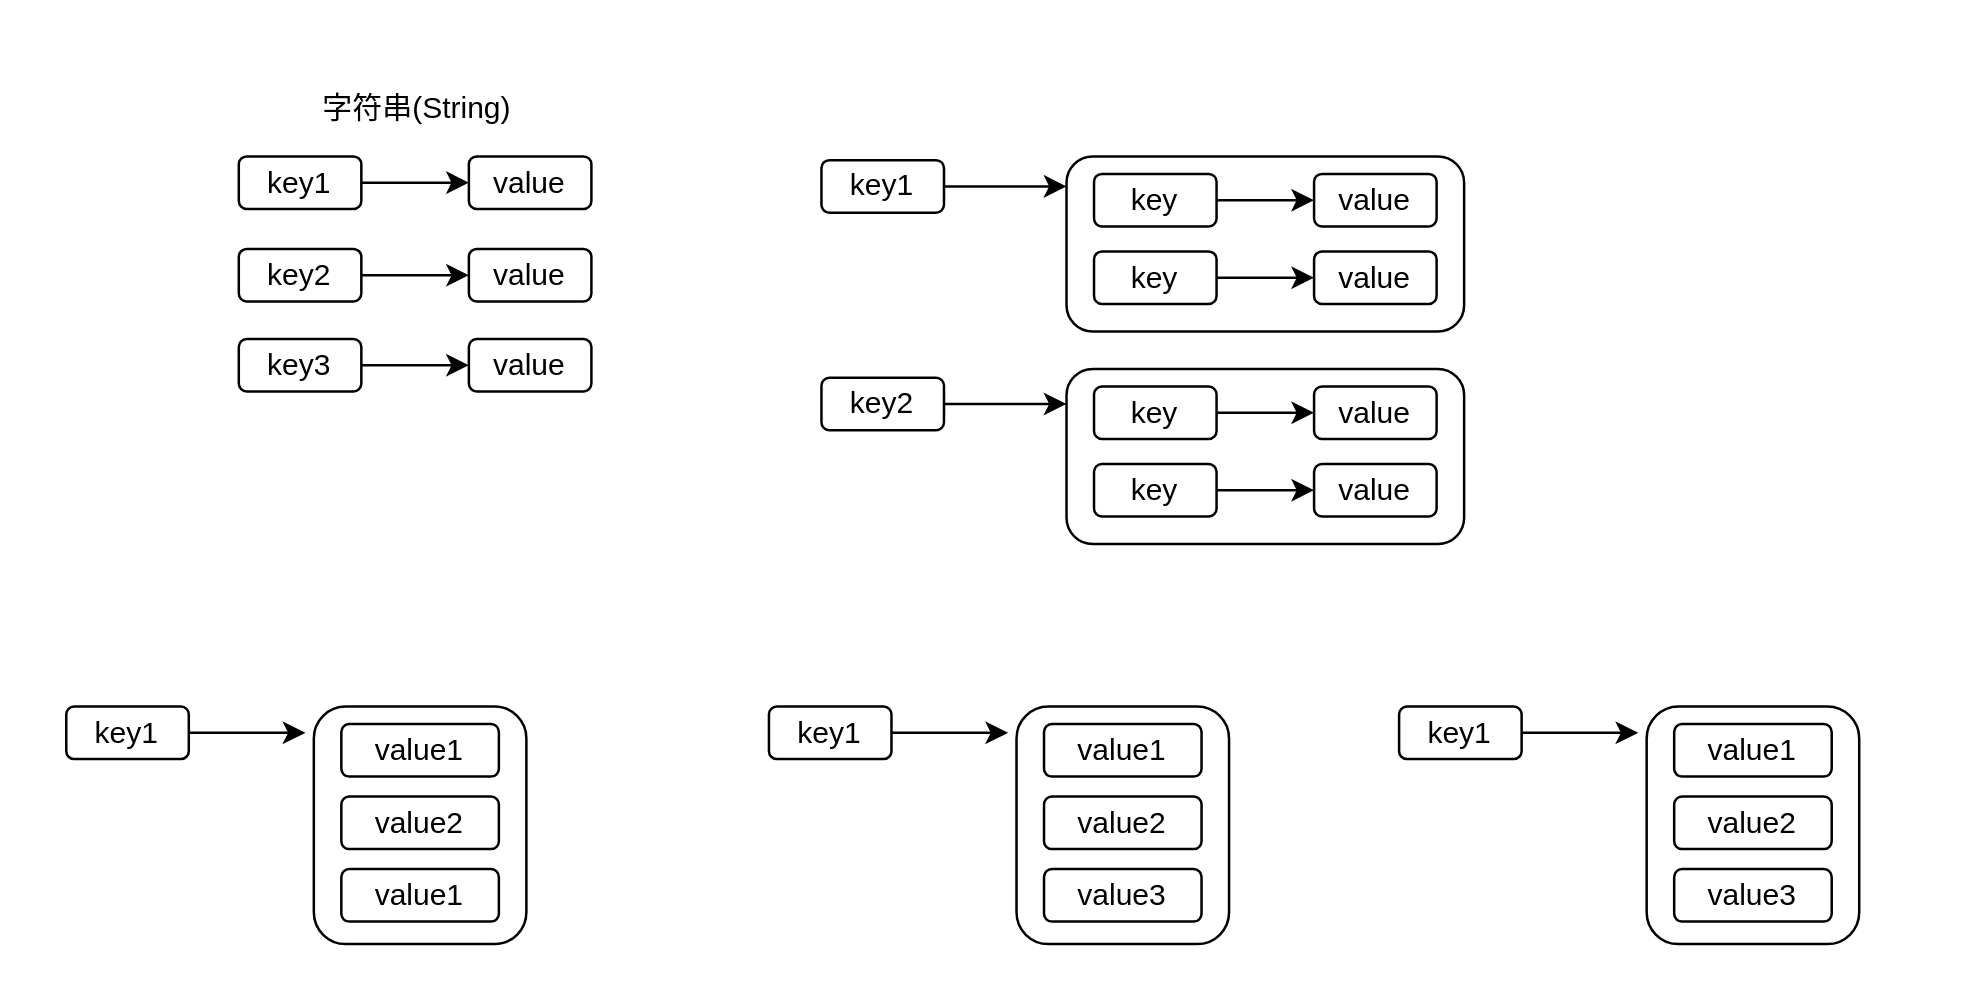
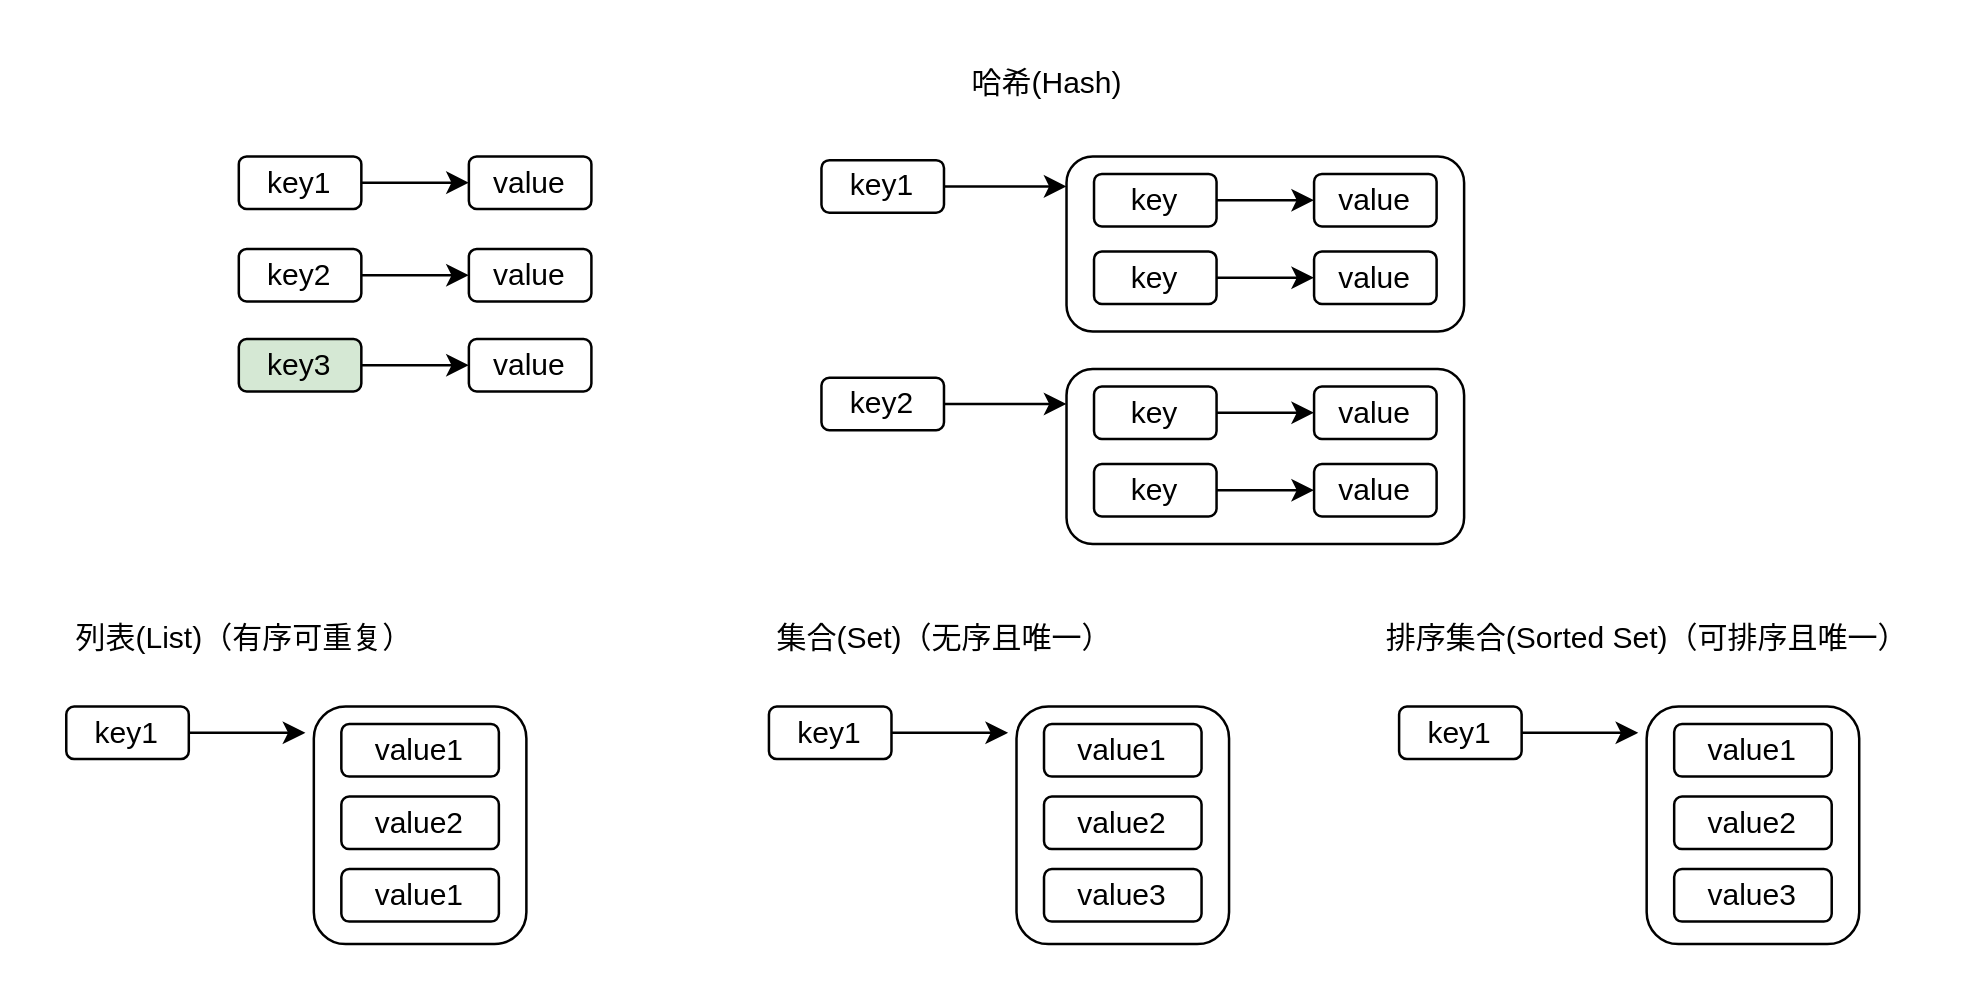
none -> (1046, 84)
(415, 109) -> none
(300, 365) -> (300, 365)
none -> (243, 639)
none -> (944, 639)
none -> (1645, 639)
